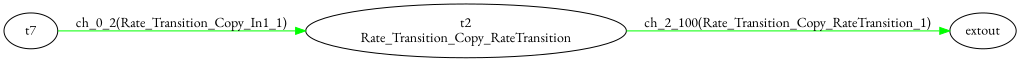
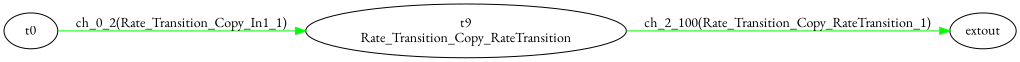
(31, 31) -> (31, 31)
(466, 31) -> (466, 31)
